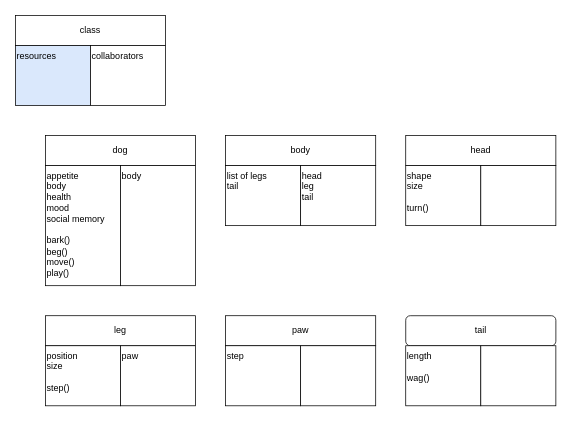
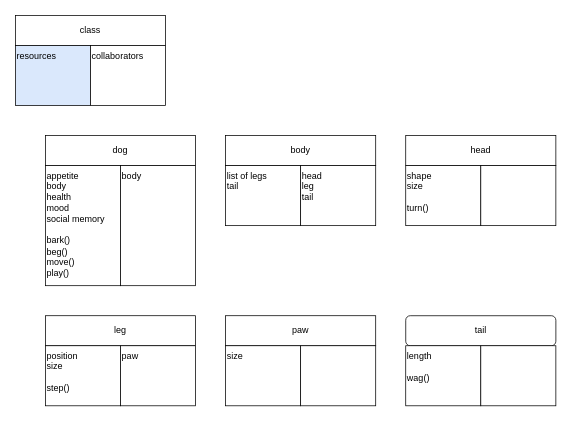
(237, 356) -> (236, 356)
